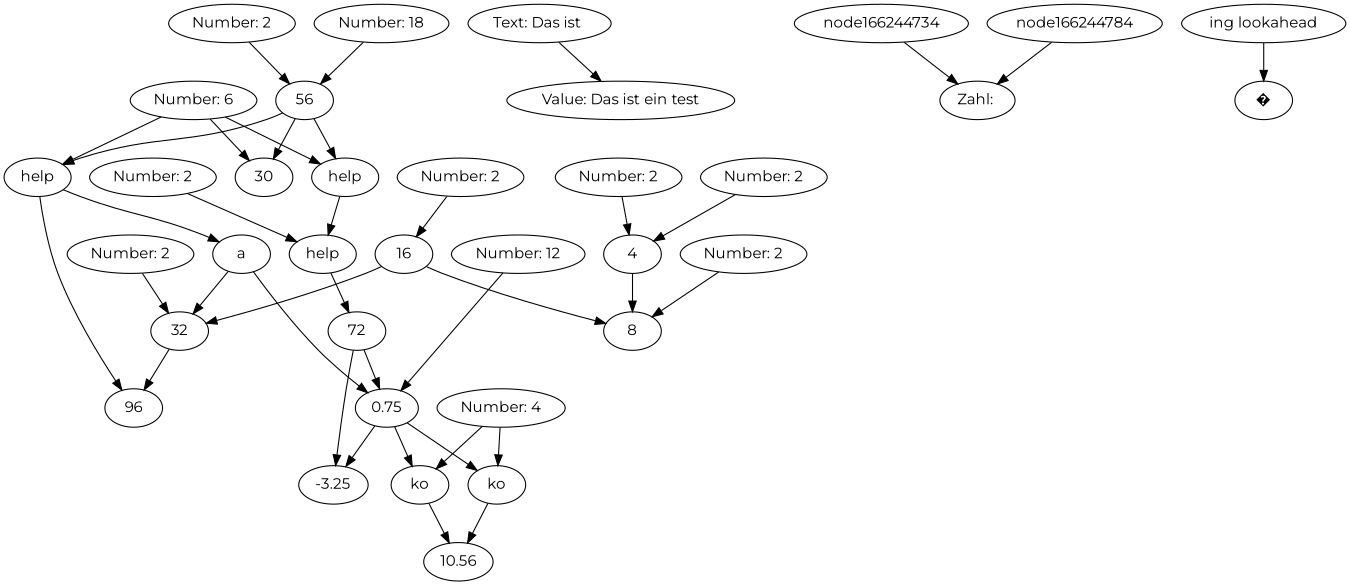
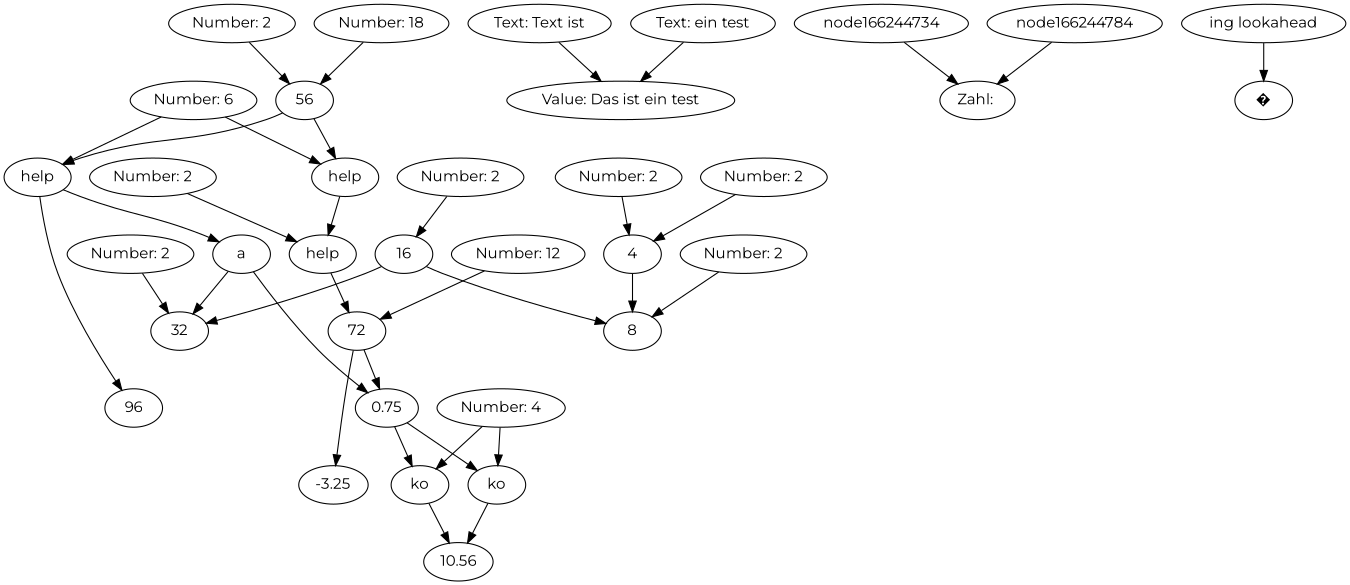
(540, 23) -> (540, 23)
none -> (703, 23)
(264, 177) -> none
(456, 328) -> (437, 293)
(159, 365) -> none
(363, 442) -> none
